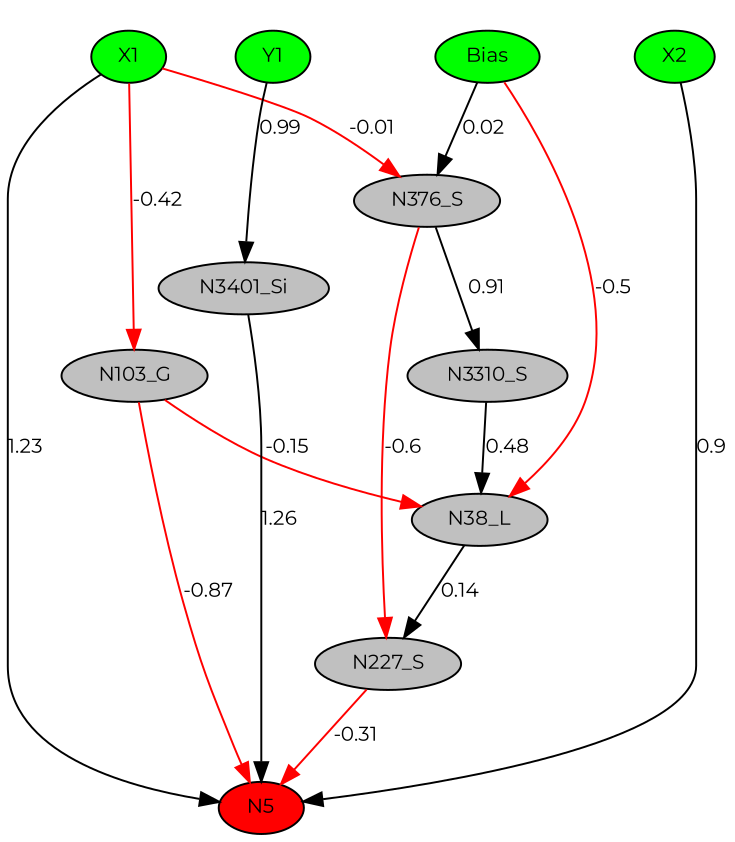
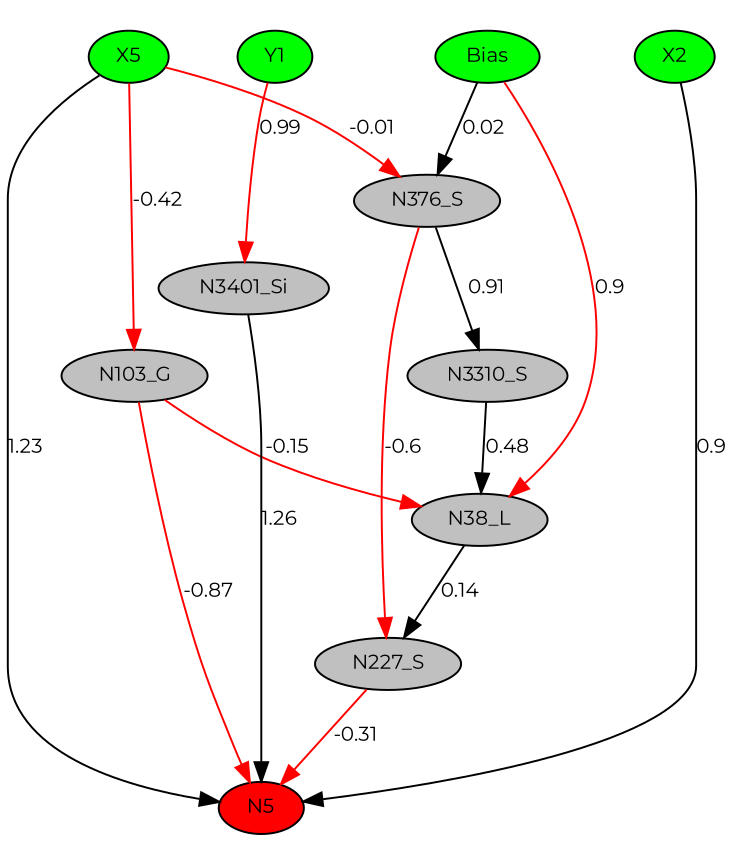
(129, 57) -> (129, 57)
(253, 162) -> (253, 162)
(613, 288) -> (610, 288)
